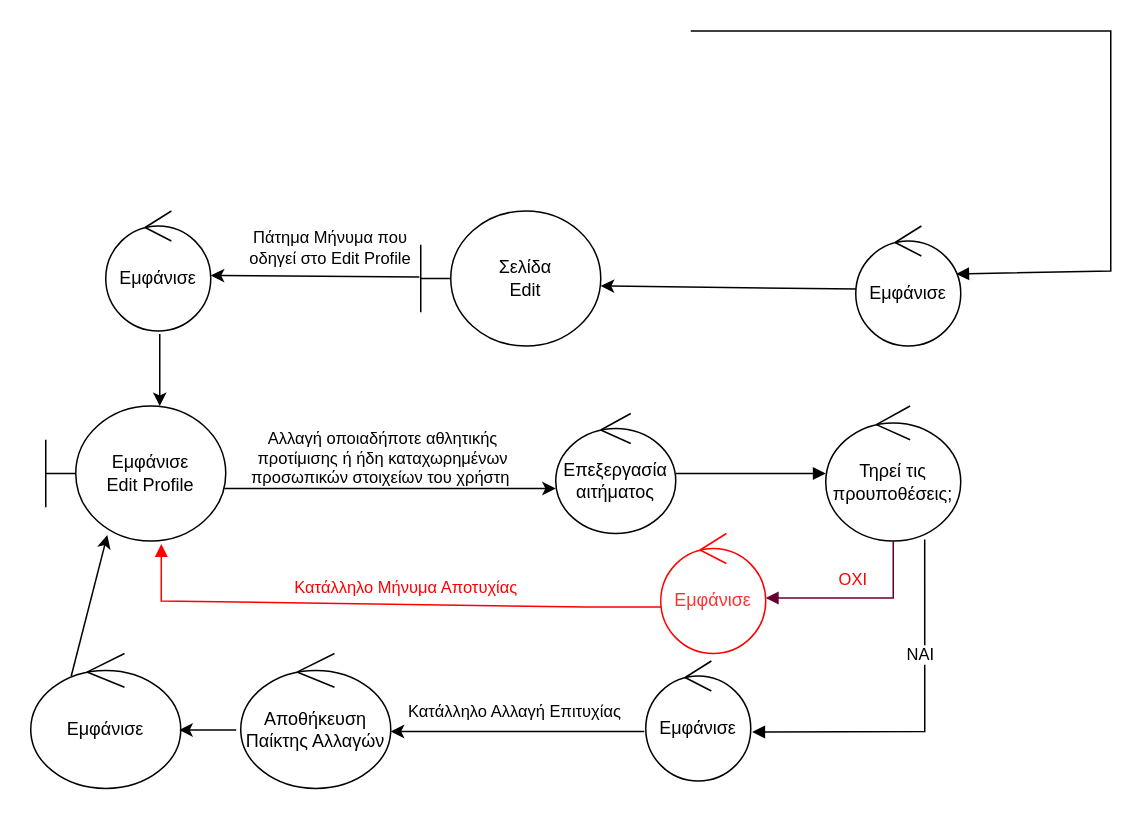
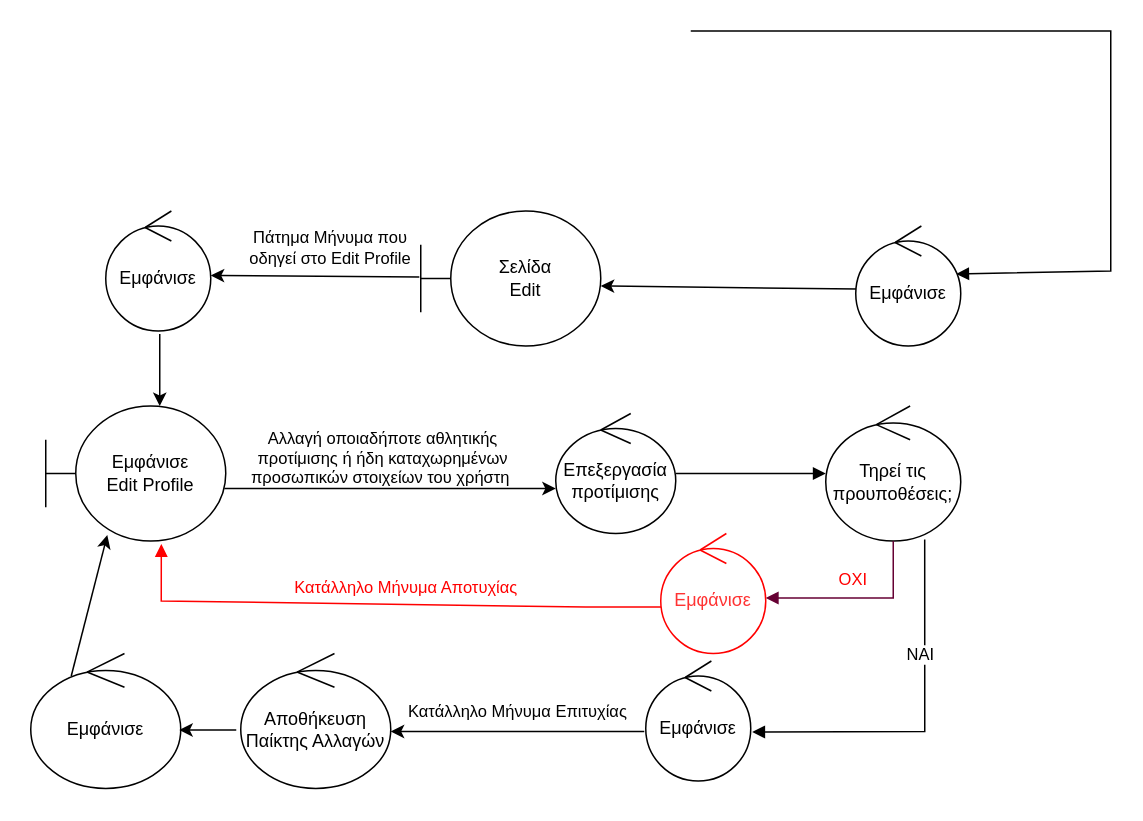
(616, 481) -> (616, 481)
(535, 723) -> (535, 723)
